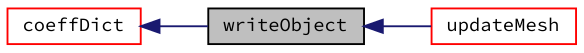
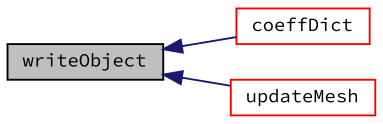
(184, 26) -> (209, 42)
